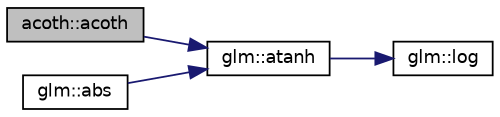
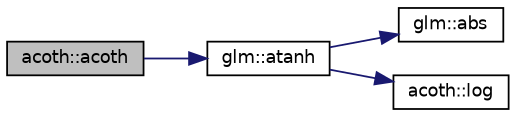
(443, 58) -> (451, 92)
(159, 78) -> (355, 42)
